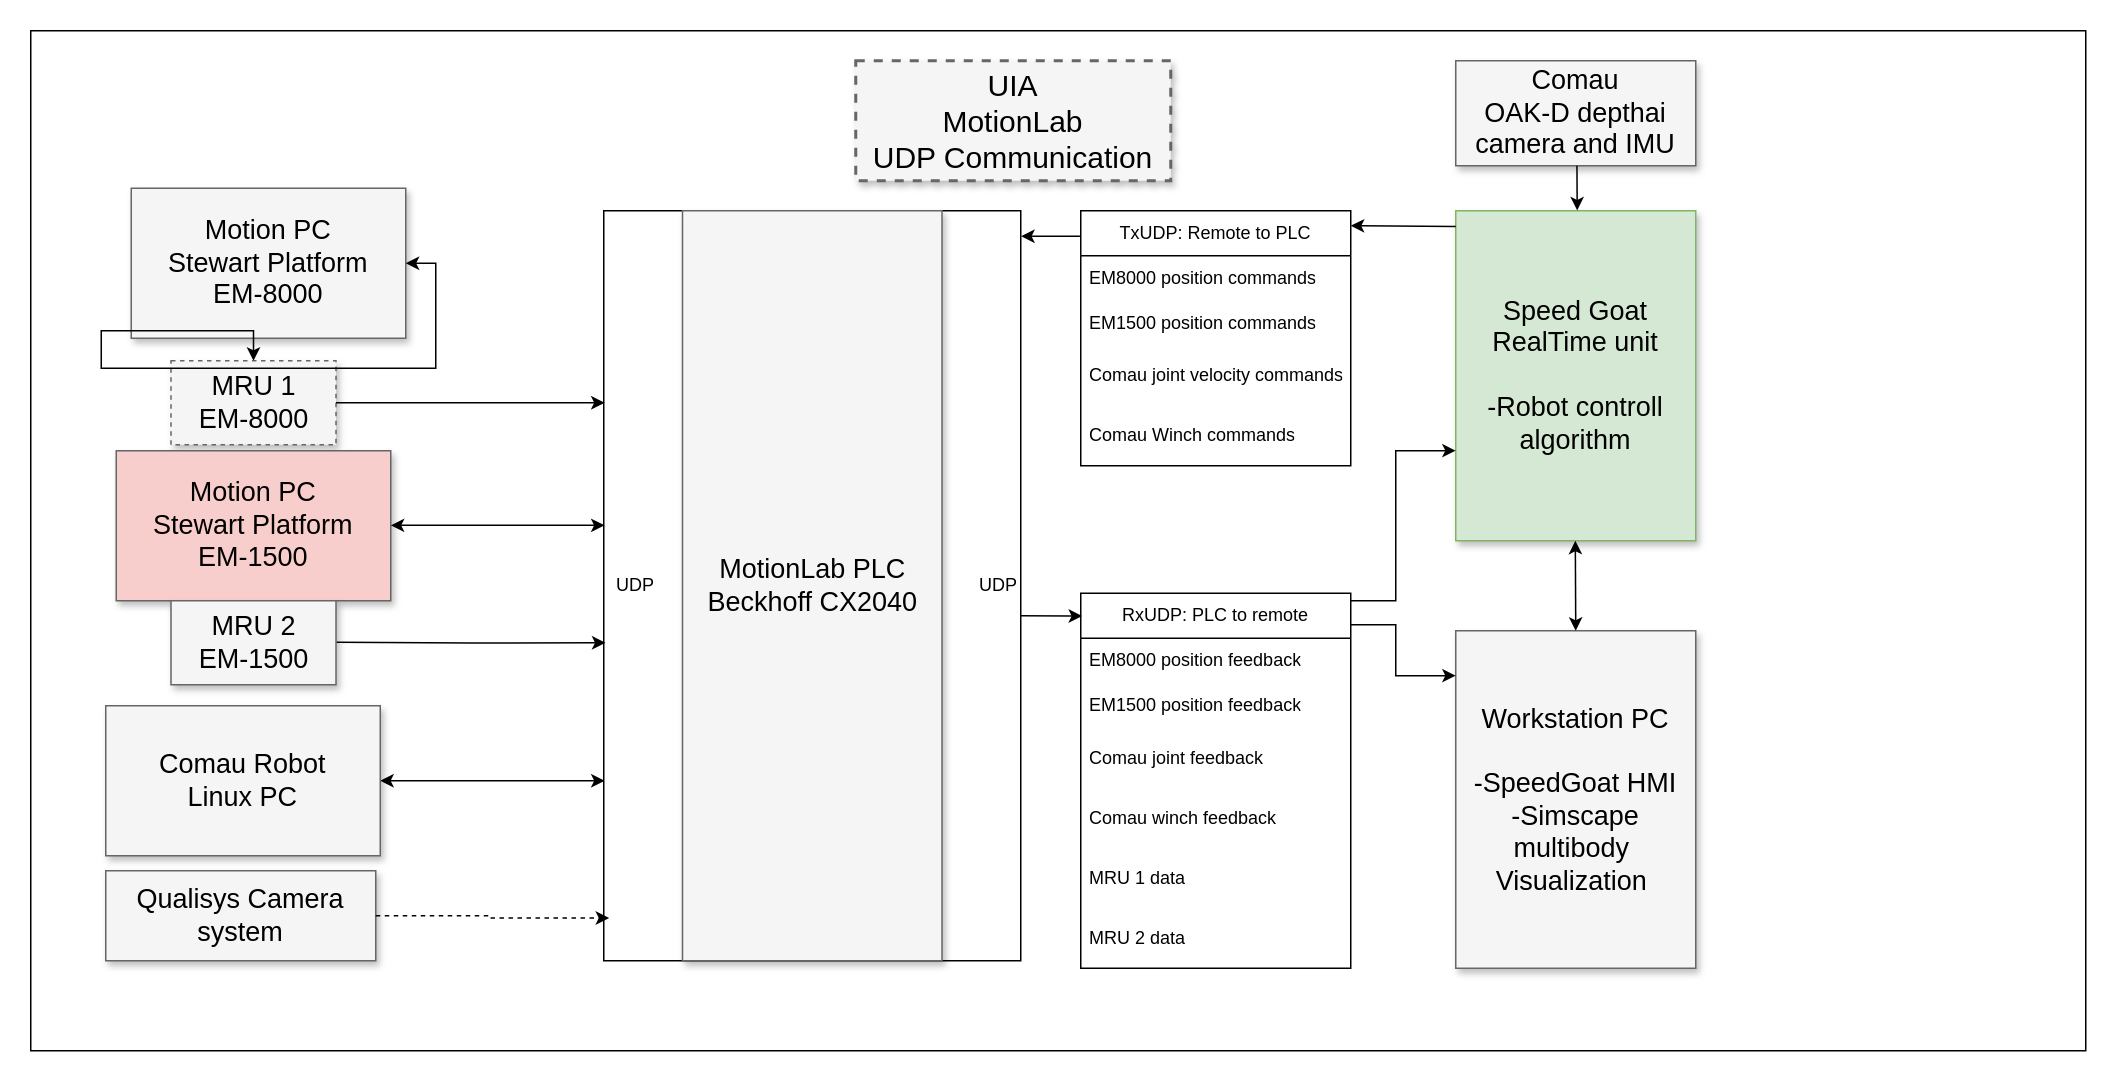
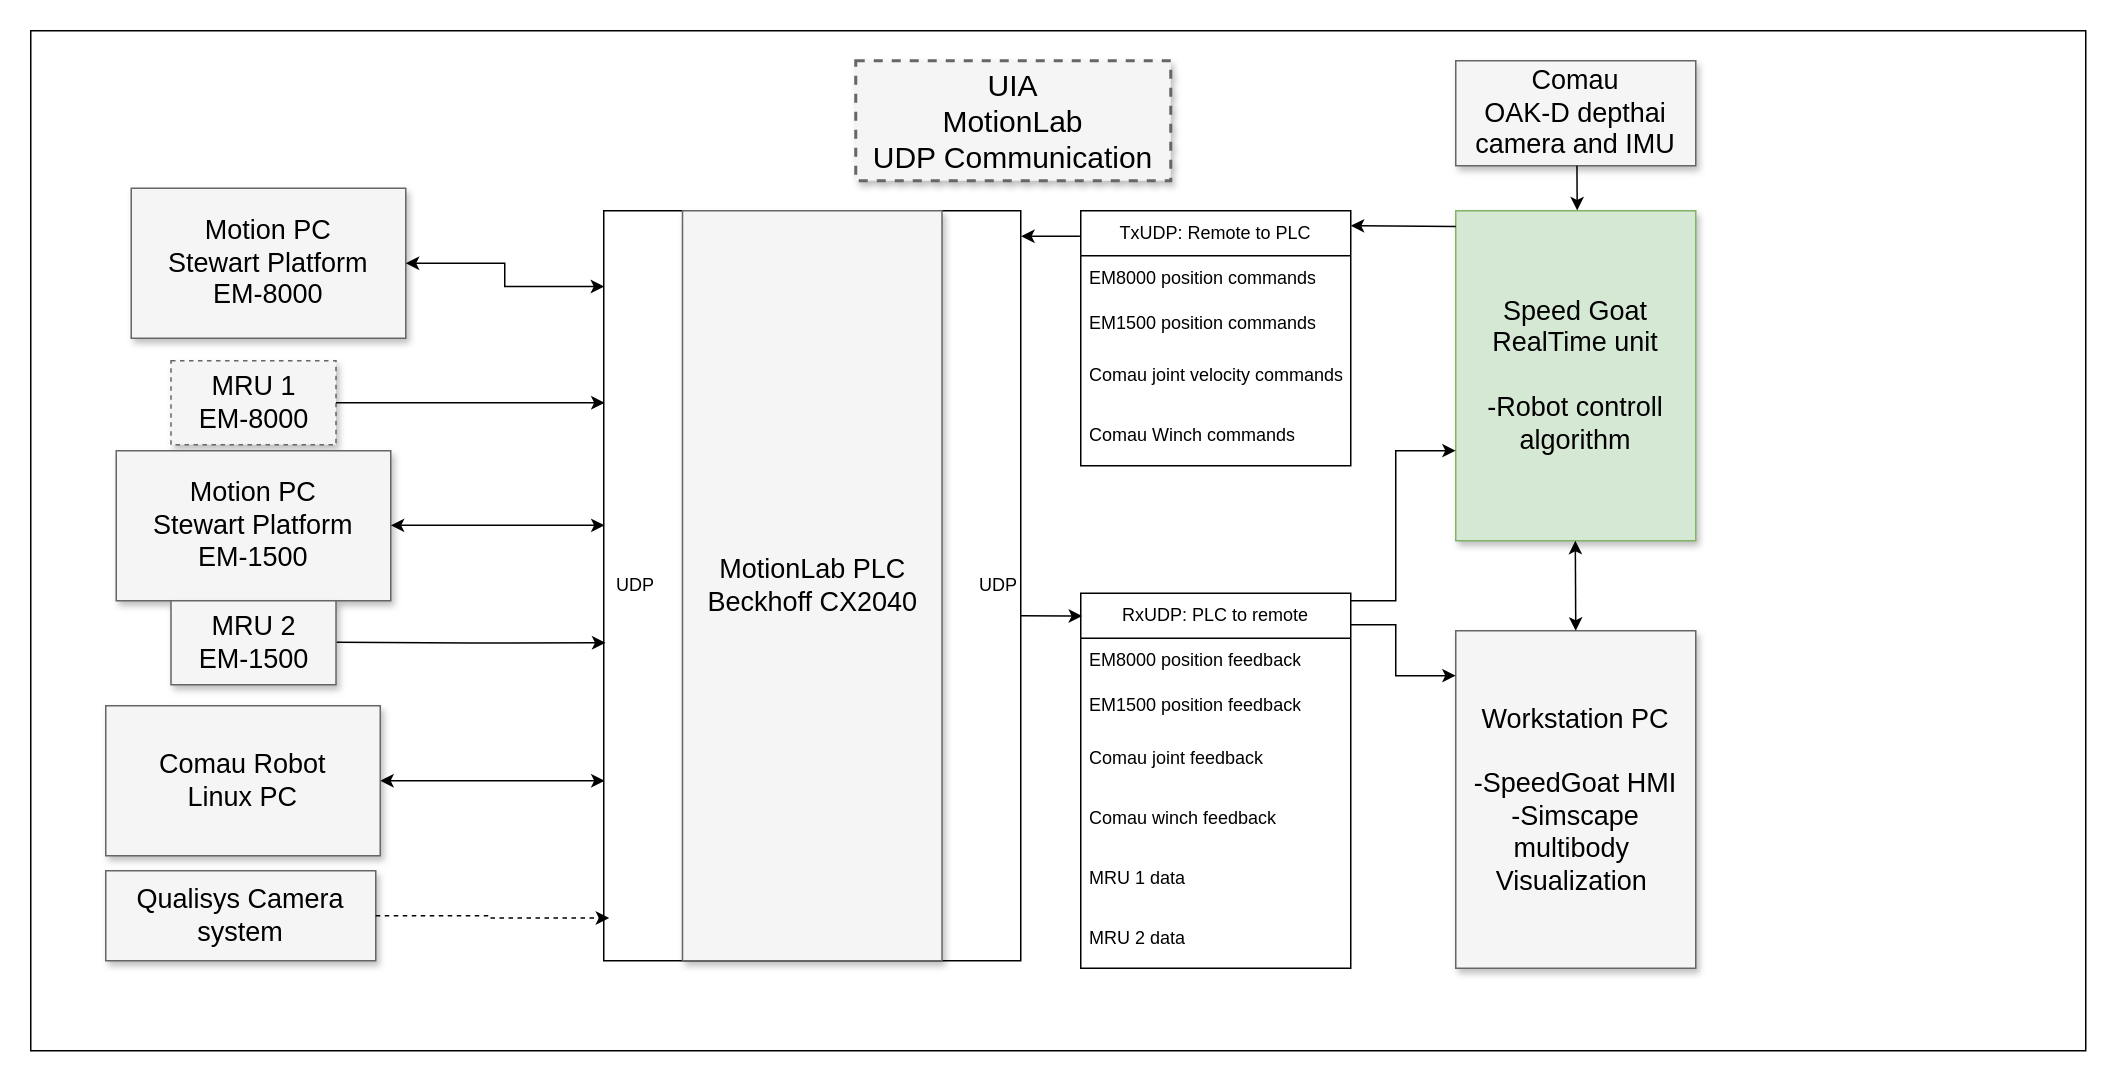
(218, 368) -> (505, 283)
(254, 526) -> (254, 526)
